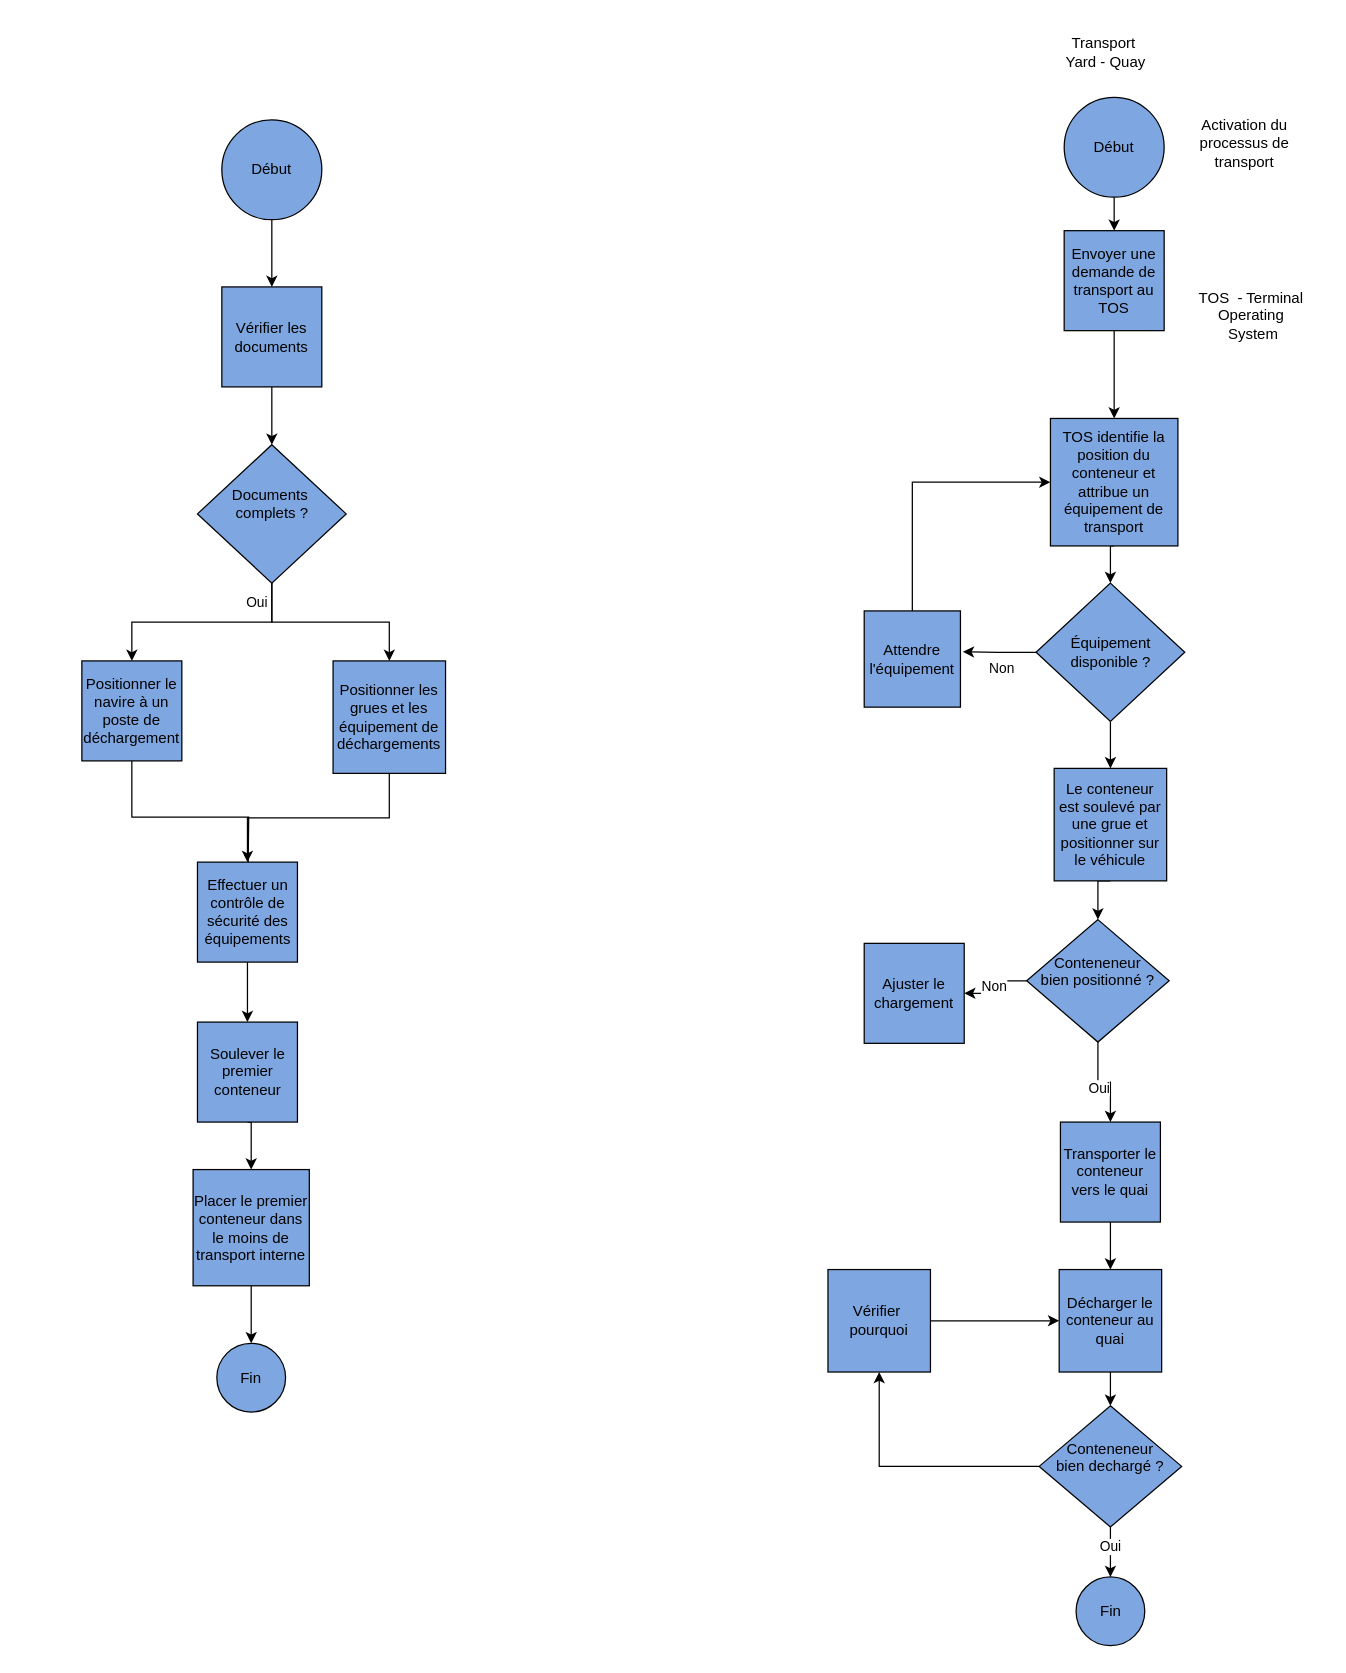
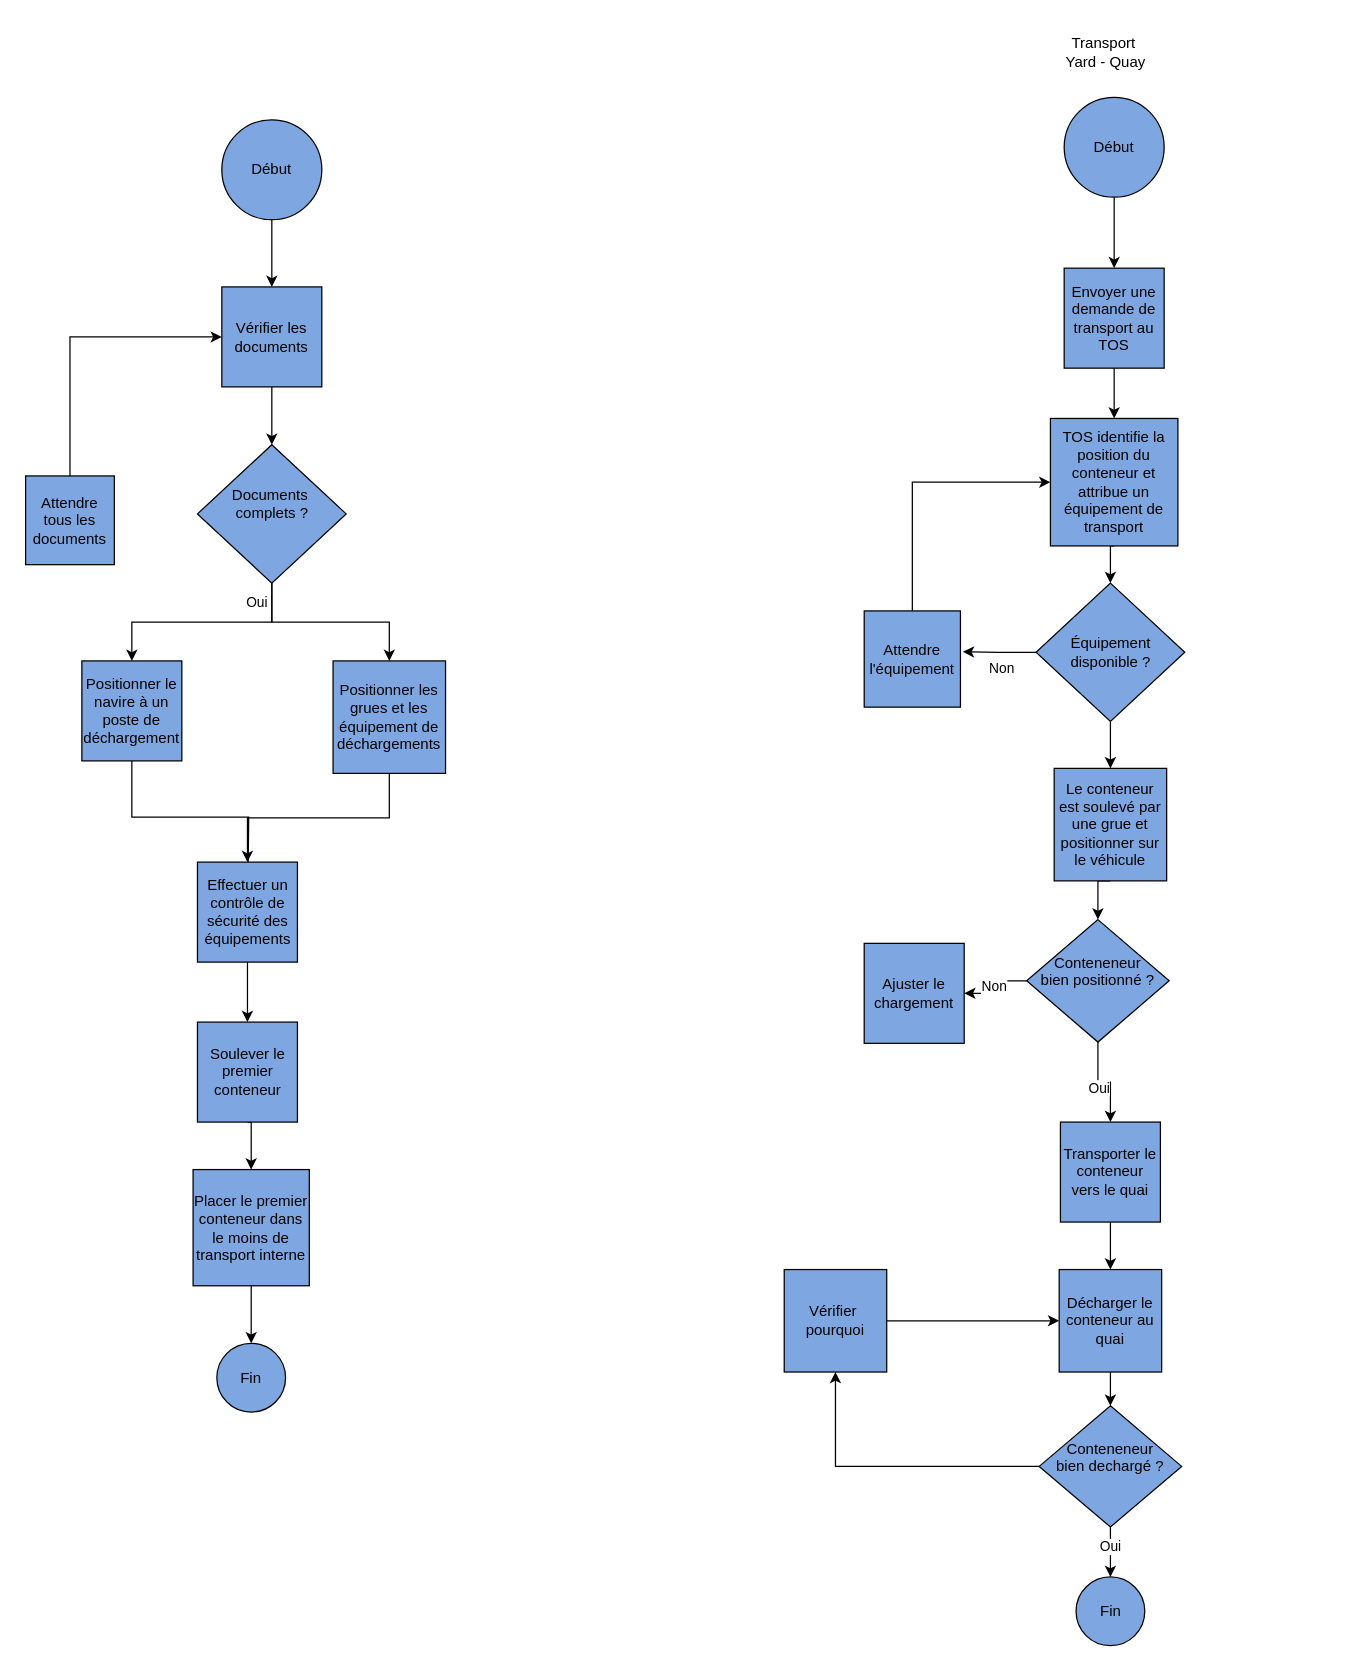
(1244, 143) -> none
(1114, 280) -> (1114, 318)
(1253, 315) -> none
none -> (72, 337)
none -> (70, 520)
(879, 1321) -> (836, 1321)
